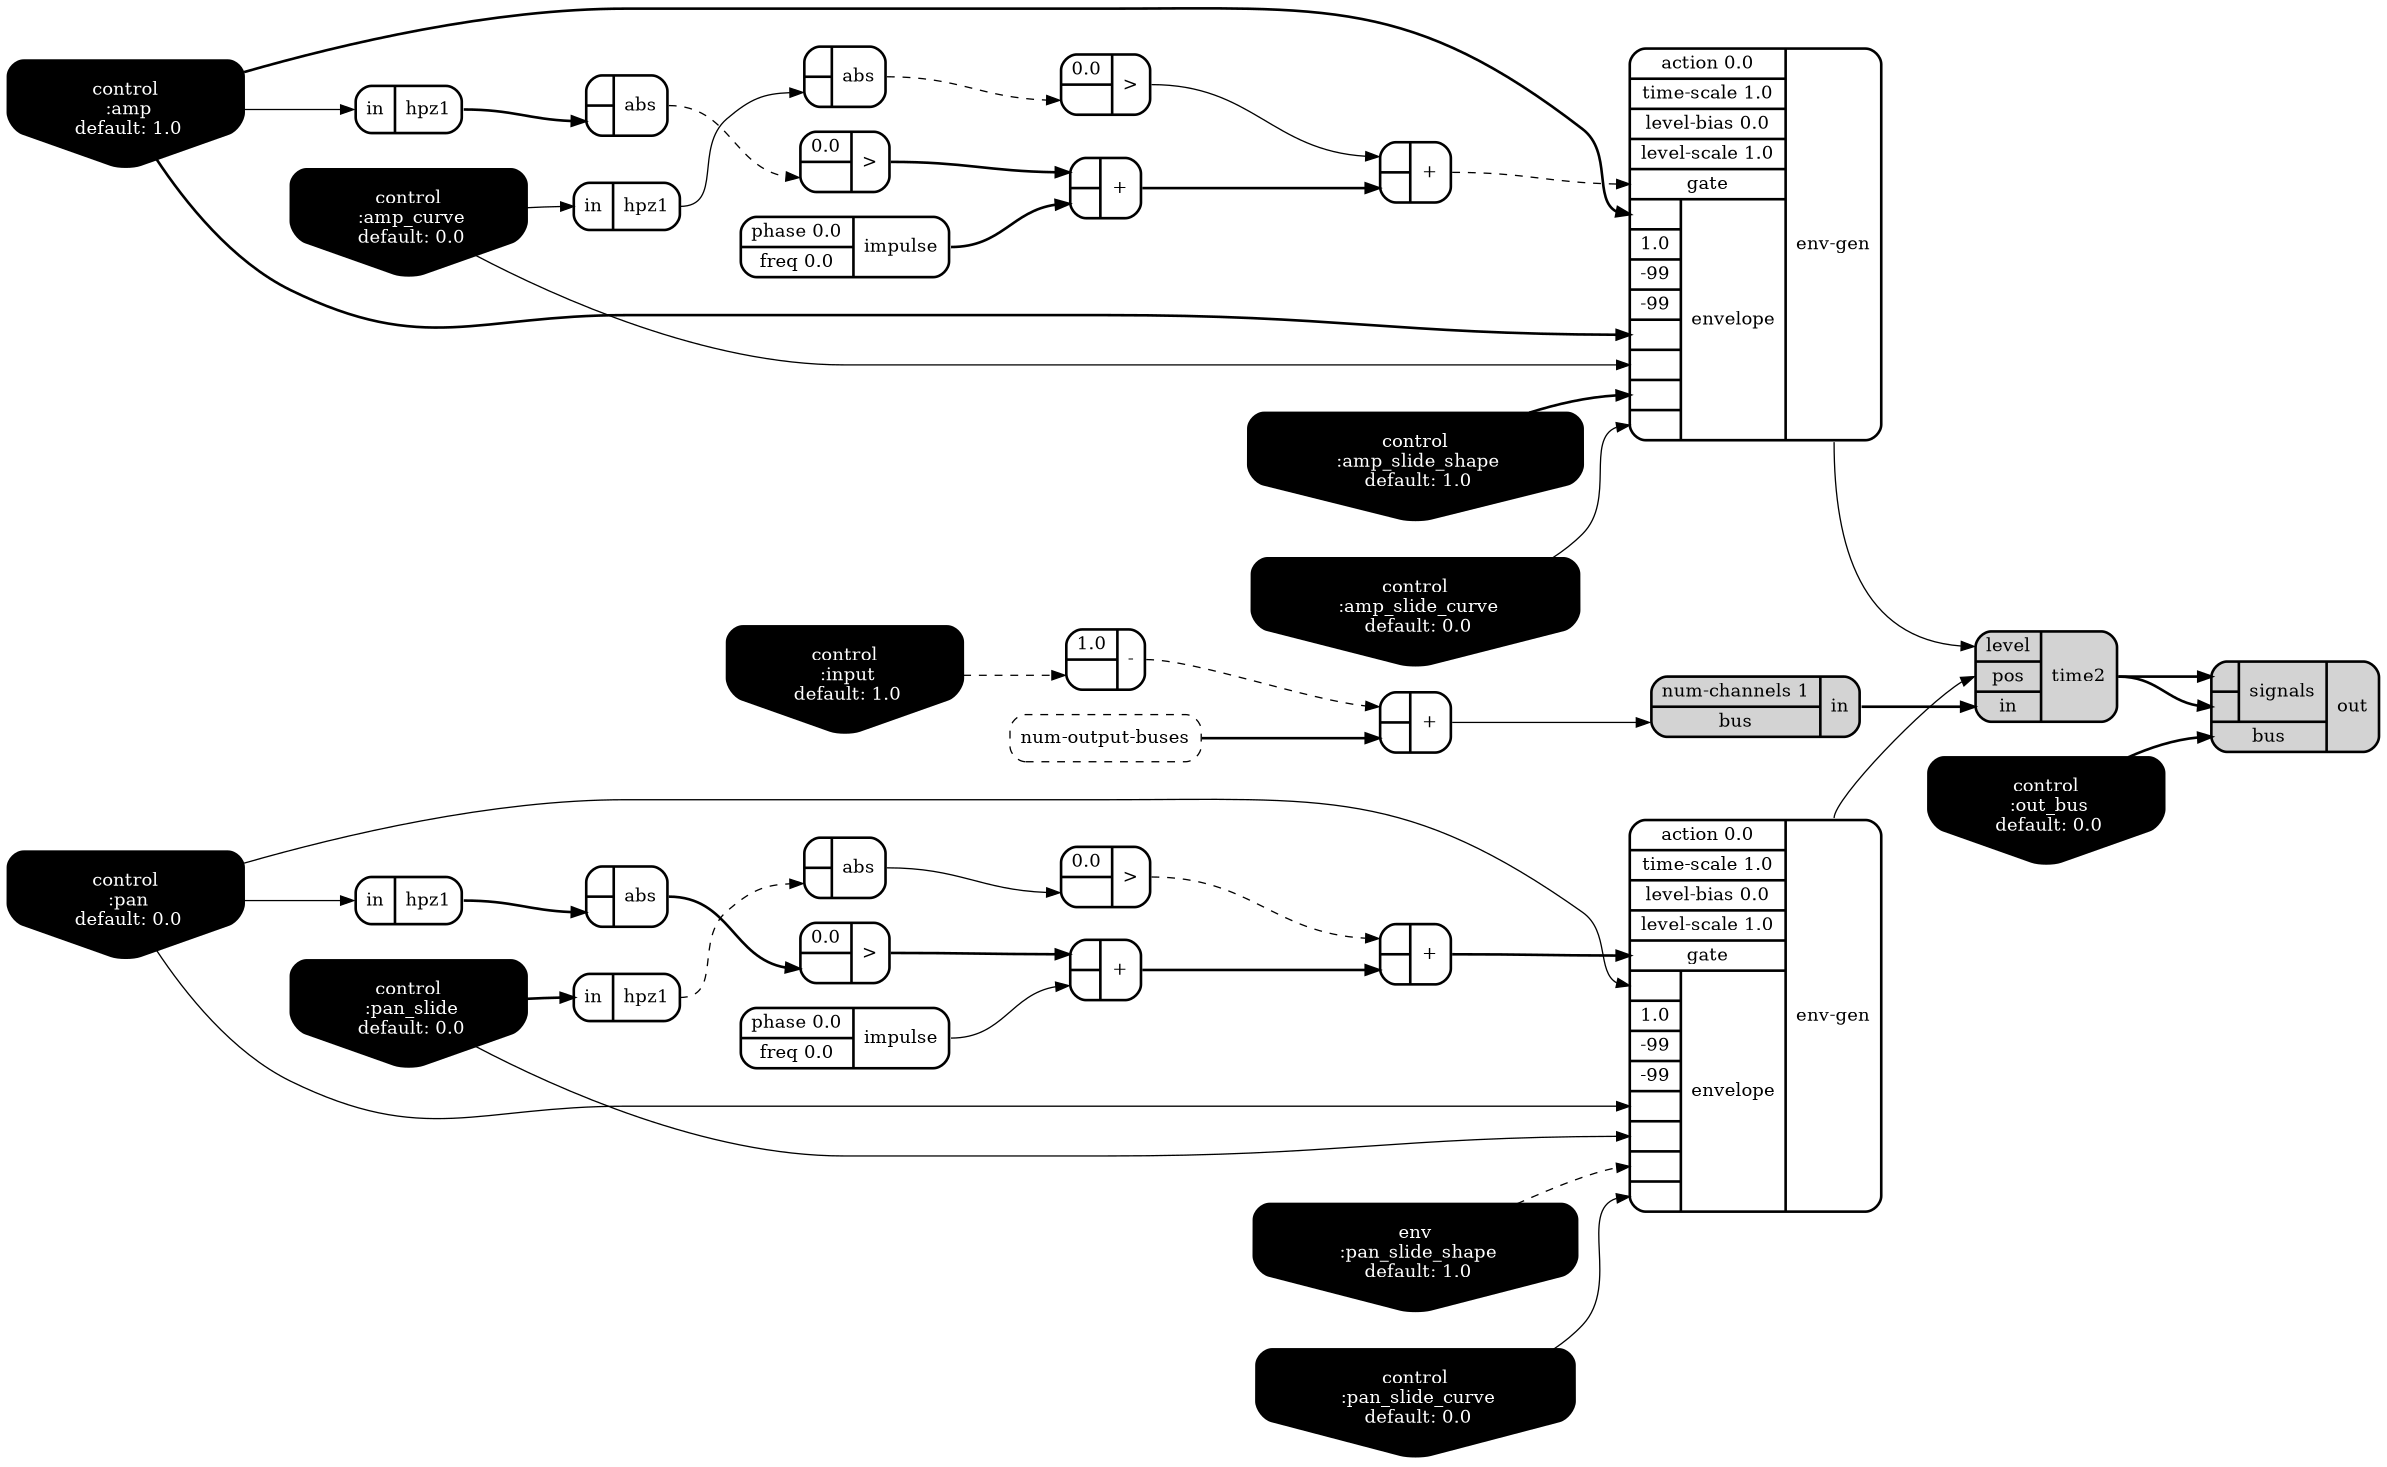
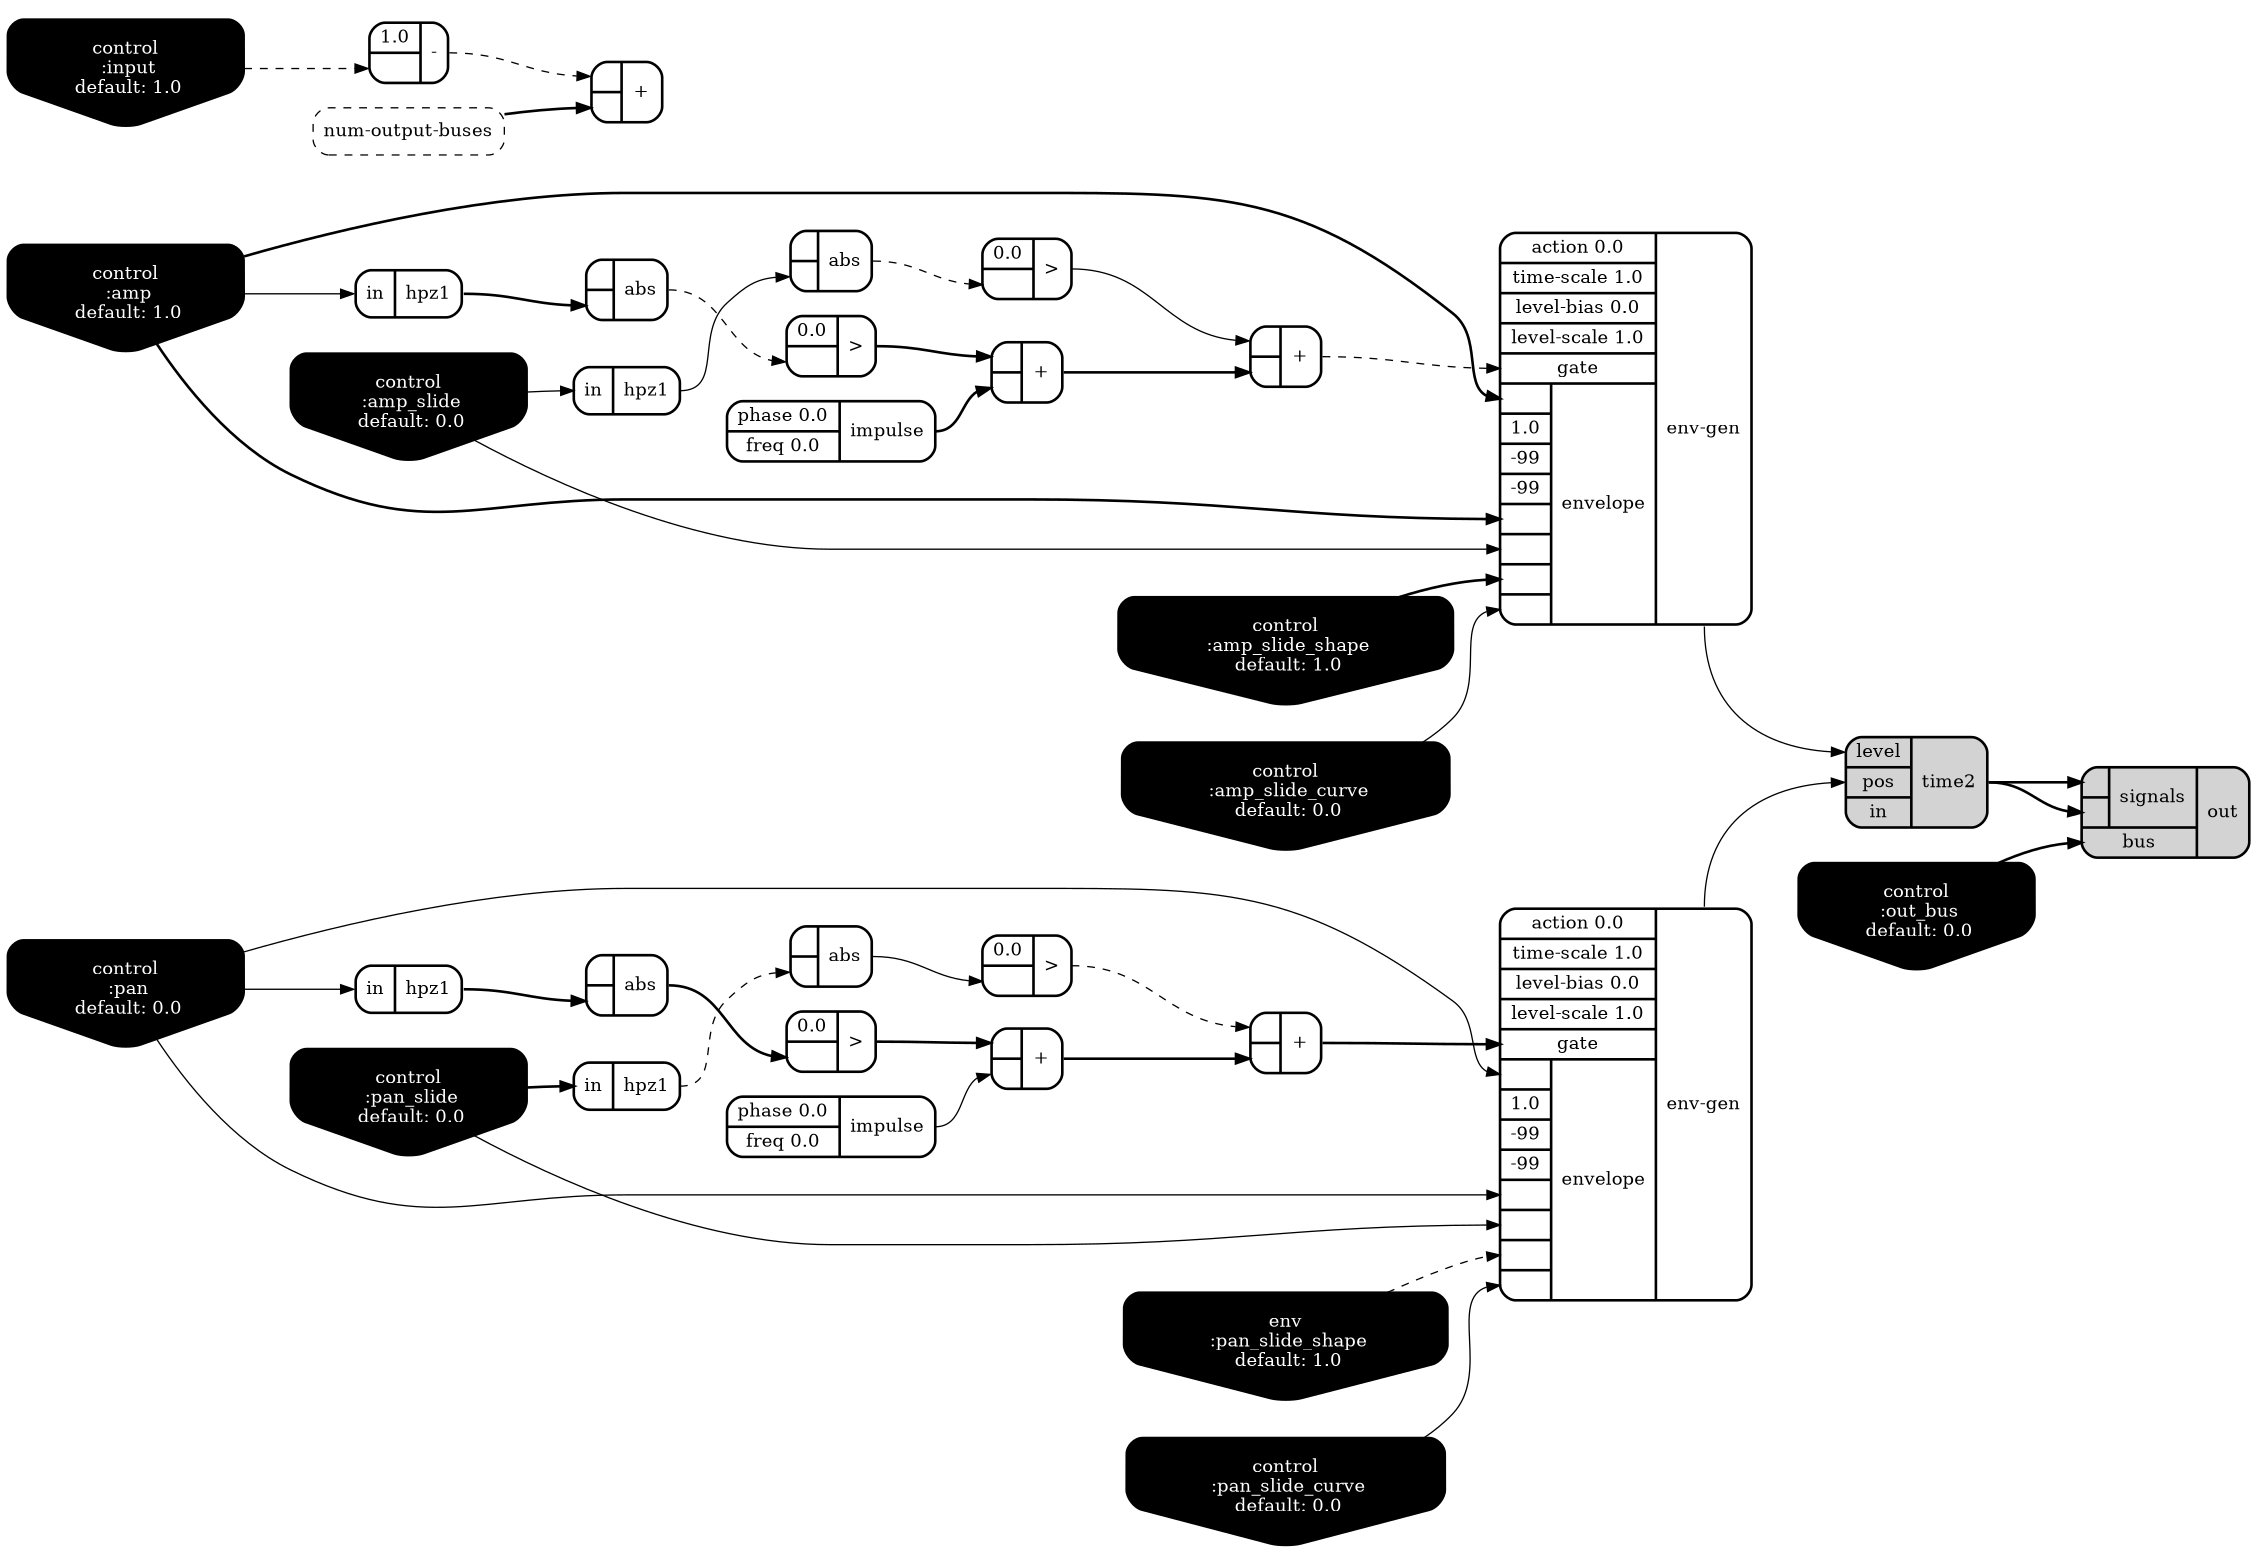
(409, 218) -> (409, 402)
(1756, 707) -> none
